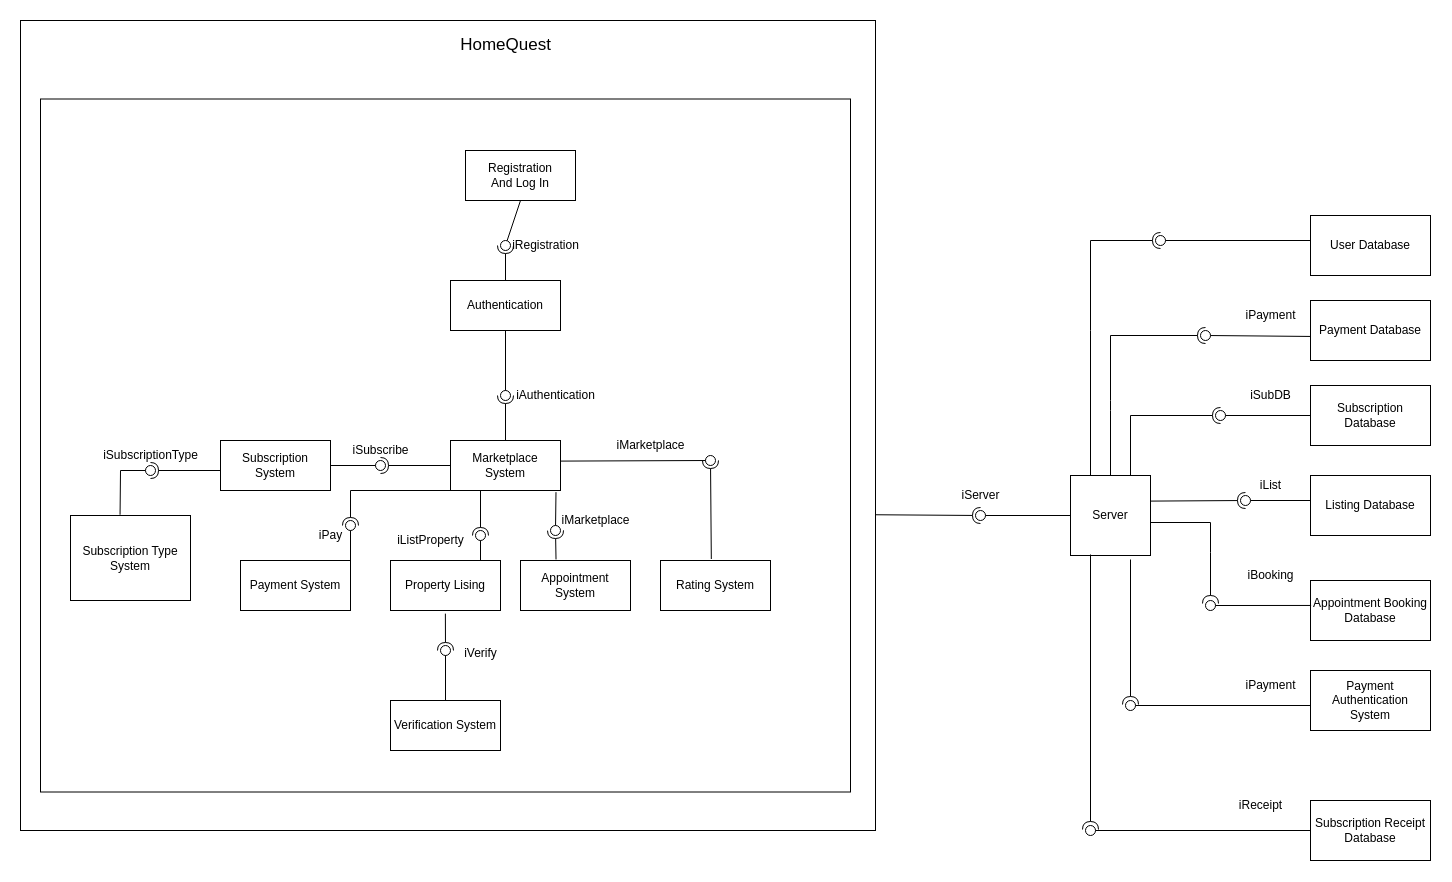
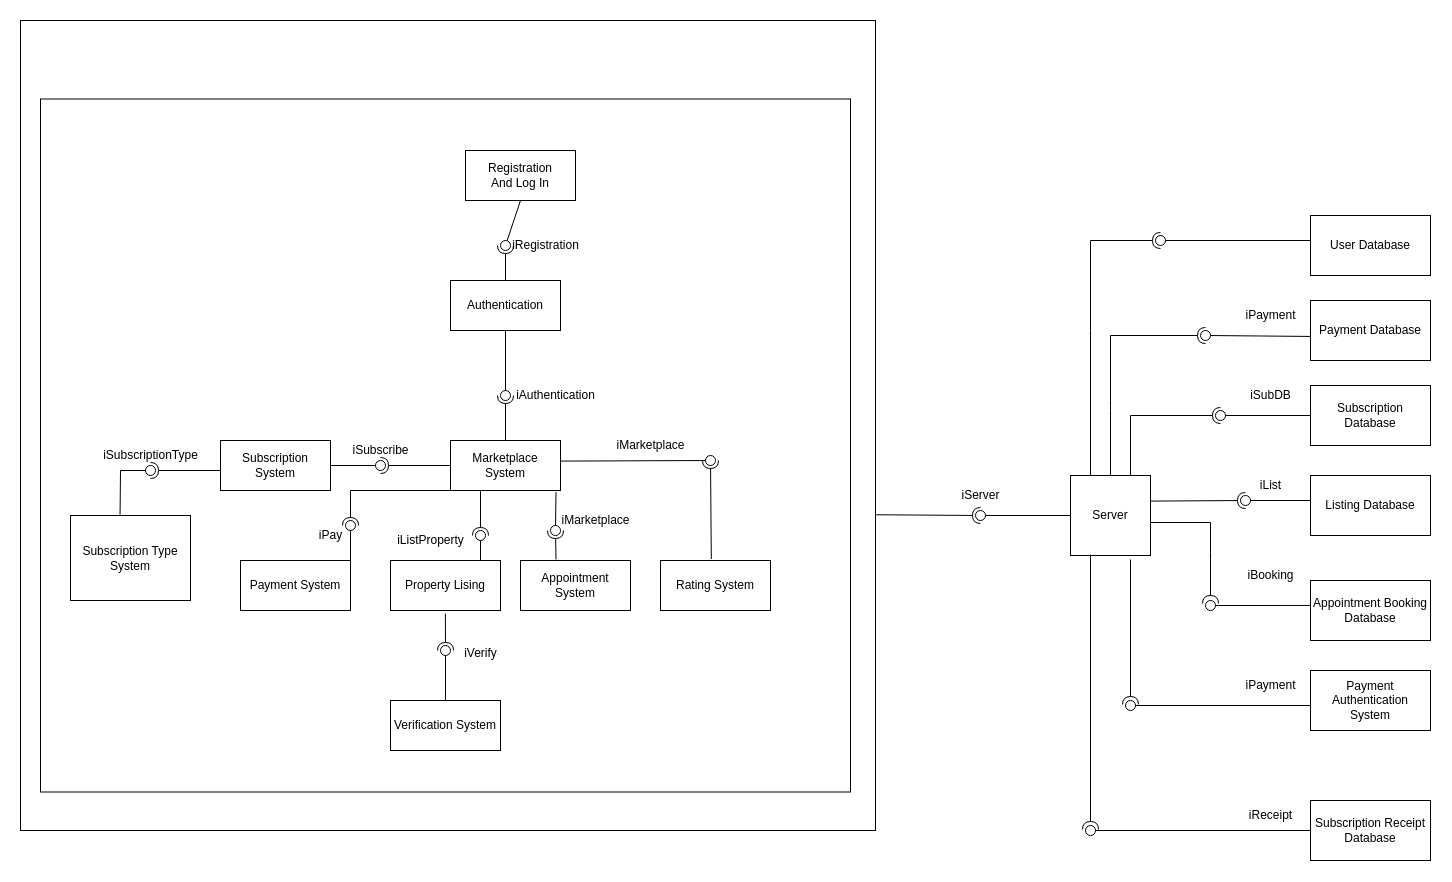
(506, 46) -> none
(1261, 806) -> (1271, 816)
